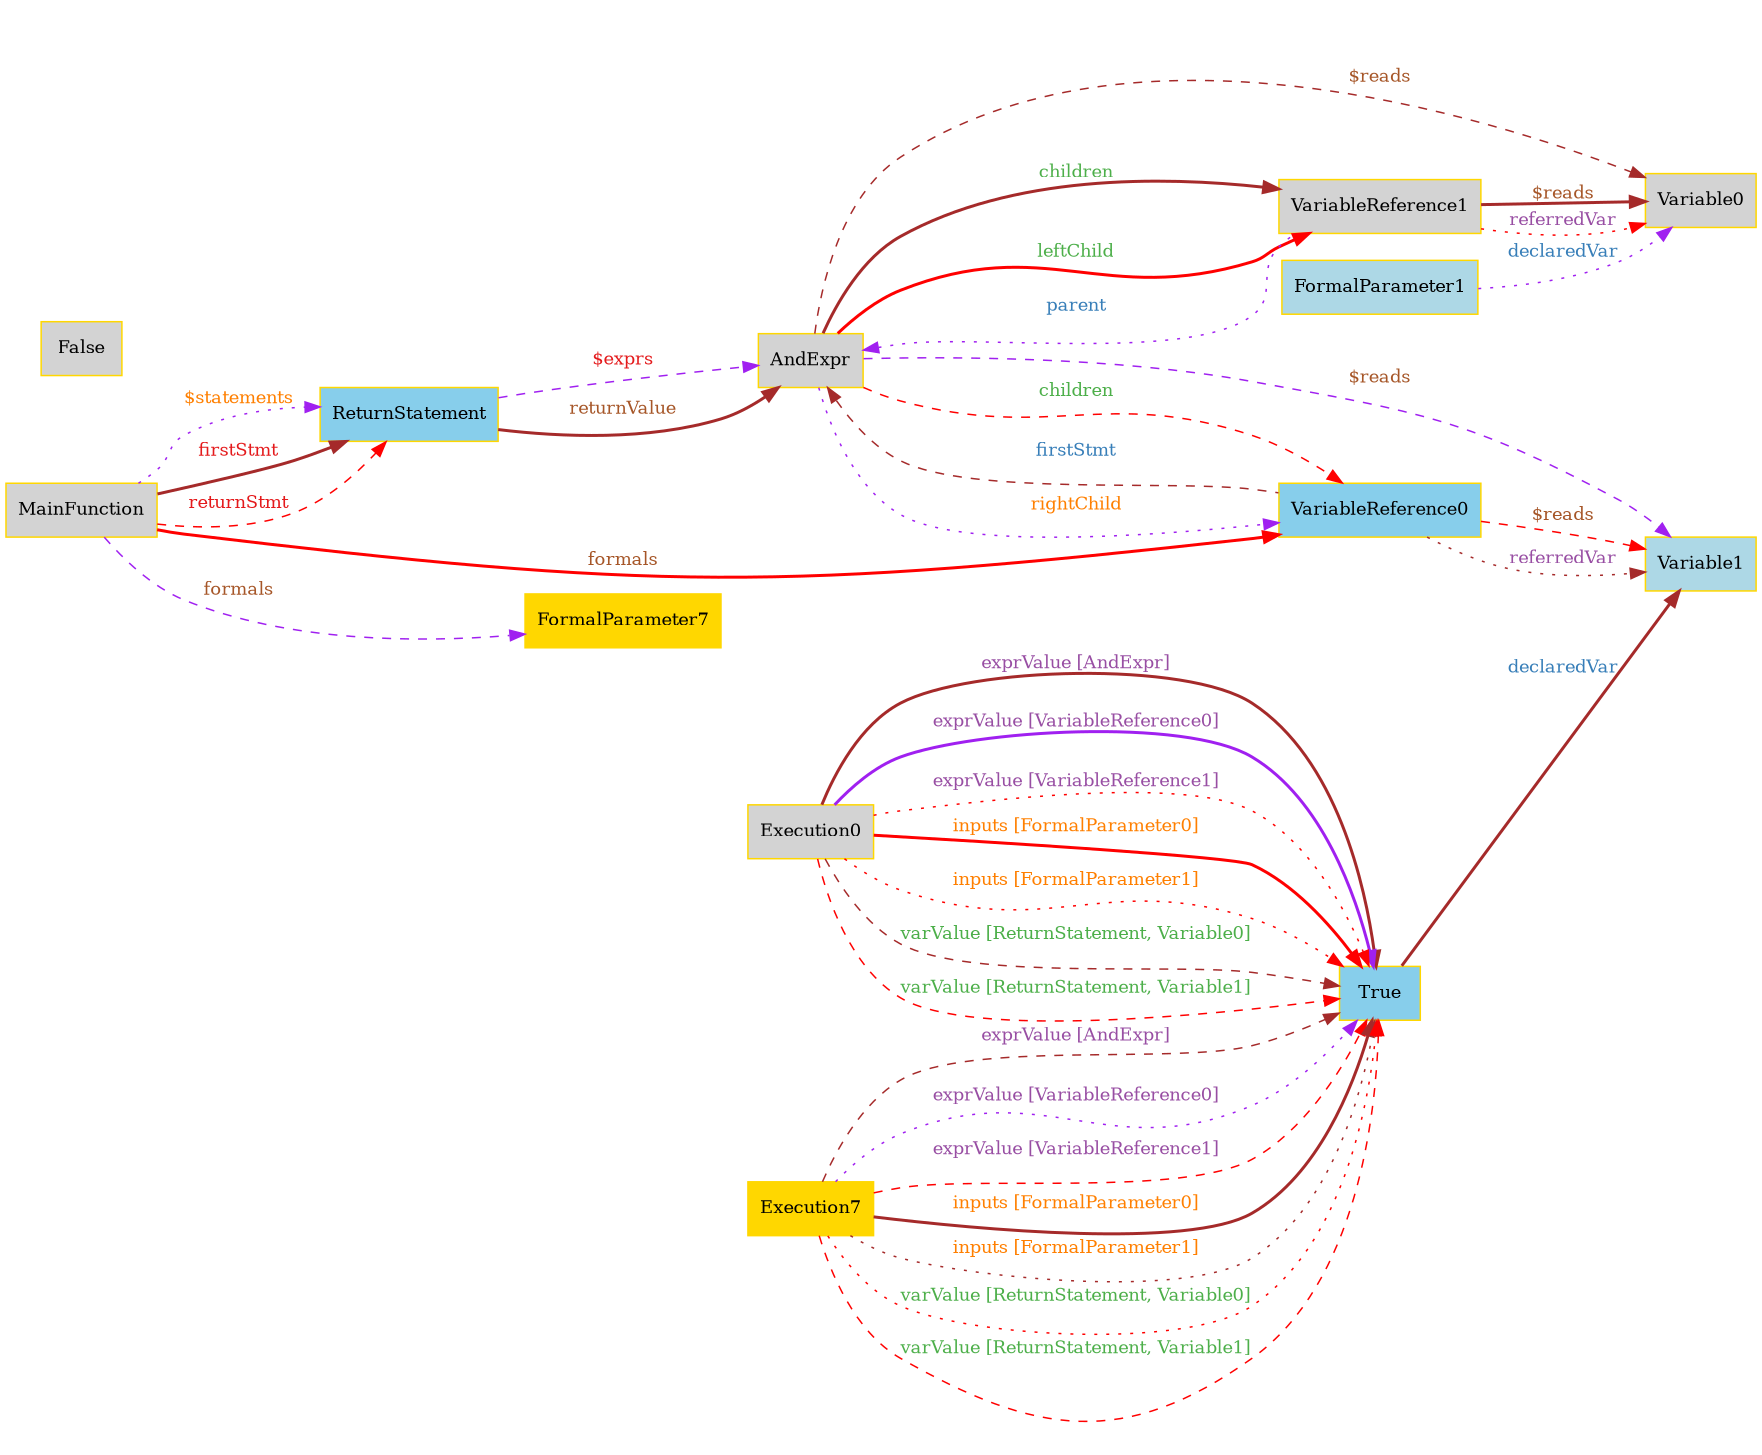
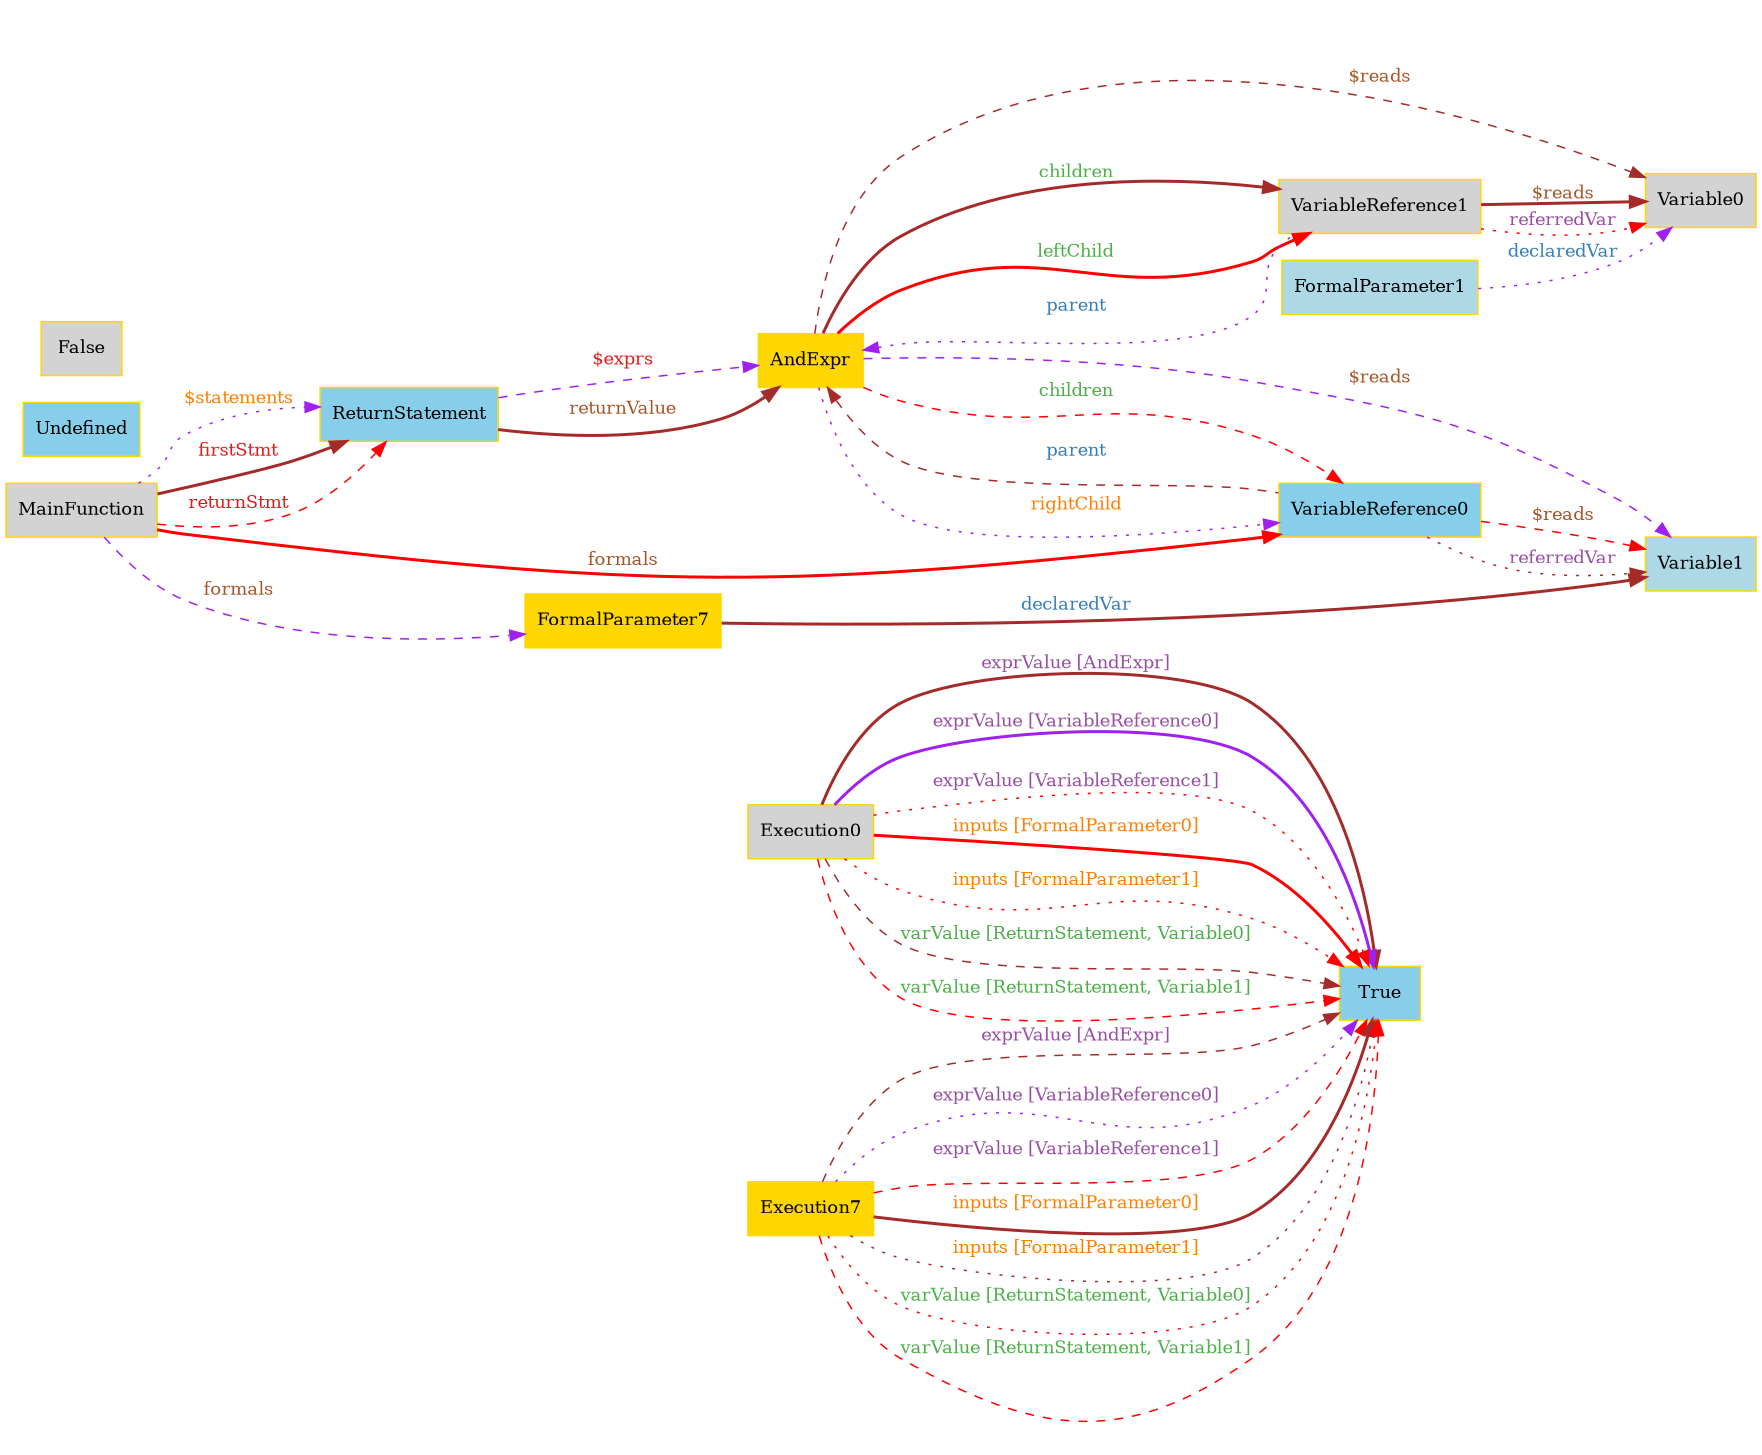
(811, 361) -> (811, 361)
none -> (82, 429)
(1076, 451) -> (1076, 451)
(1536, 785) -> (1177, 618)
